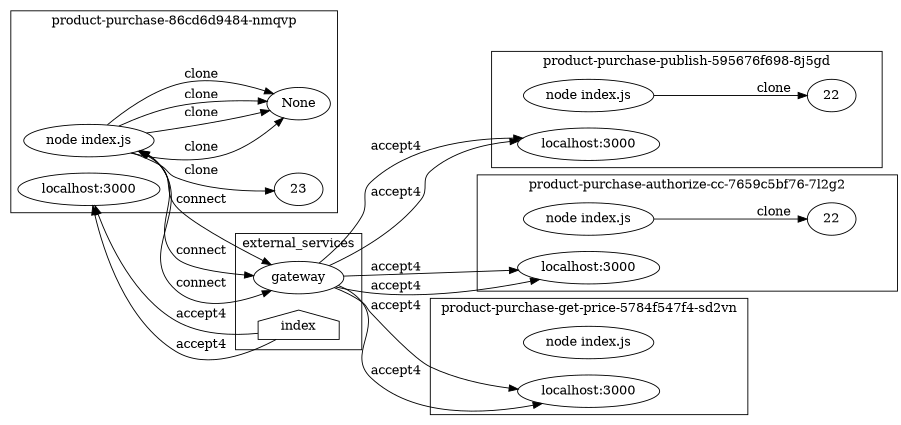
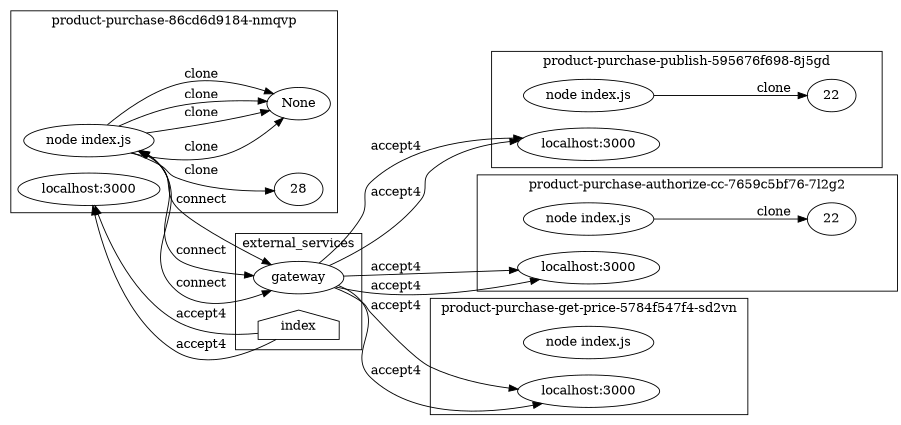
(174, 21) -> (174, 21)
(299, 189) -> (299, 189)
